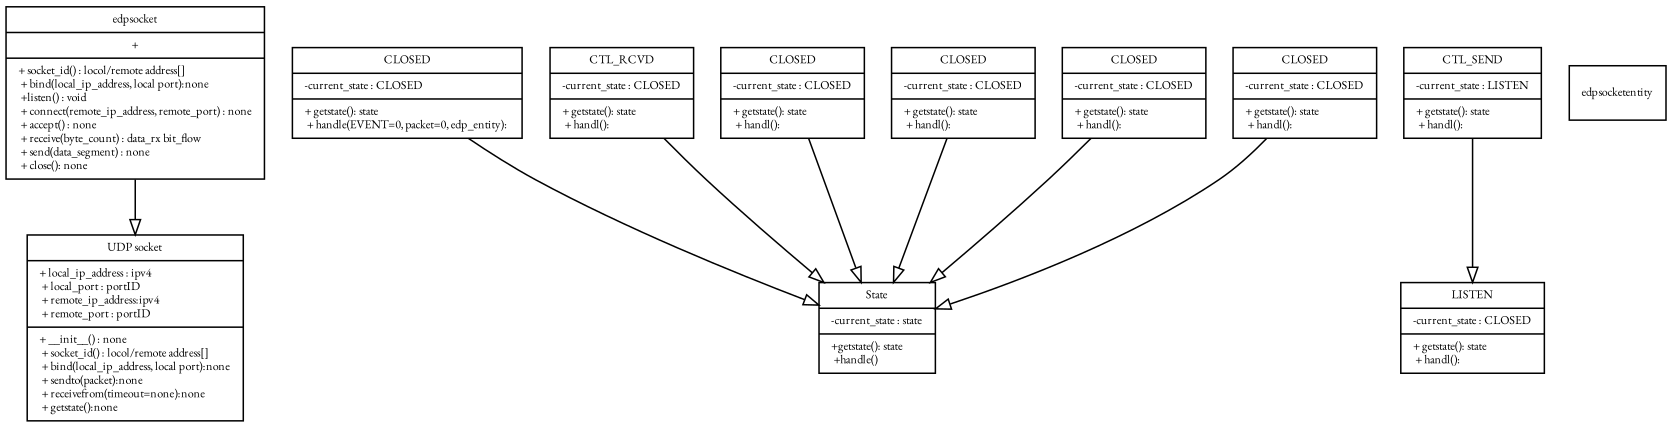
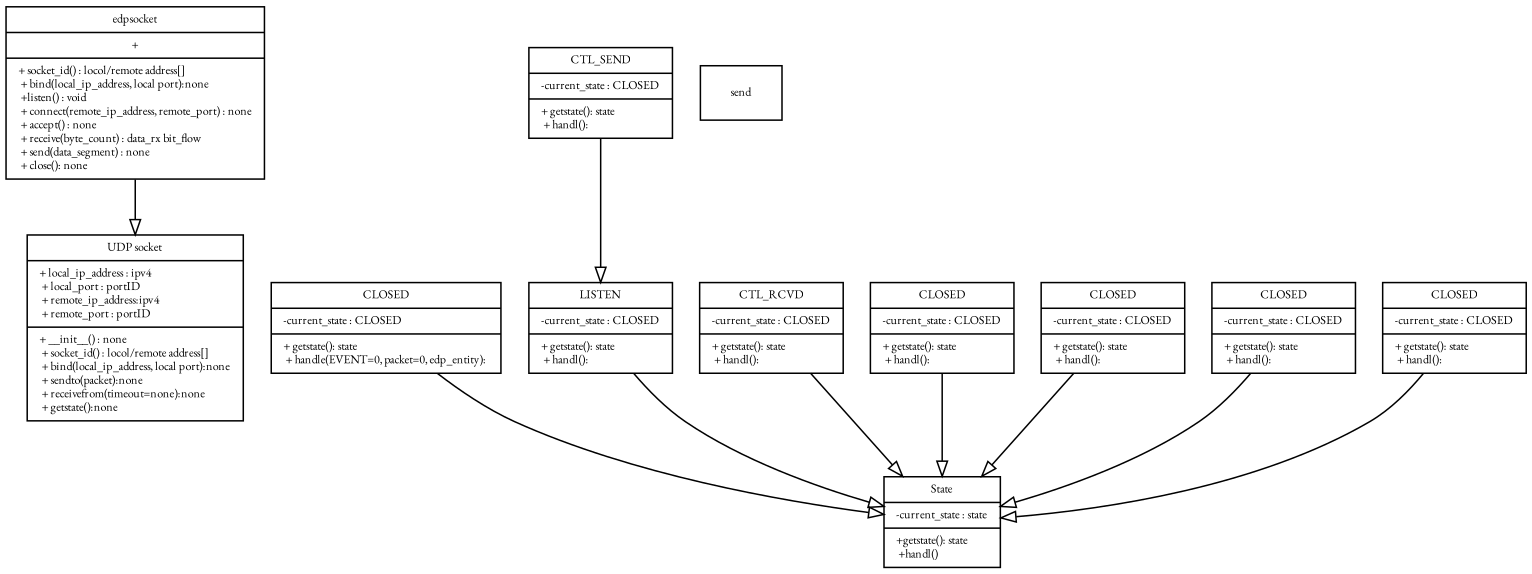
(1473, 85) -> (601, 85)
(1618, 93) -> (741, 93)
(855, 360) -> (917, 554)
none -> (742, 454)
